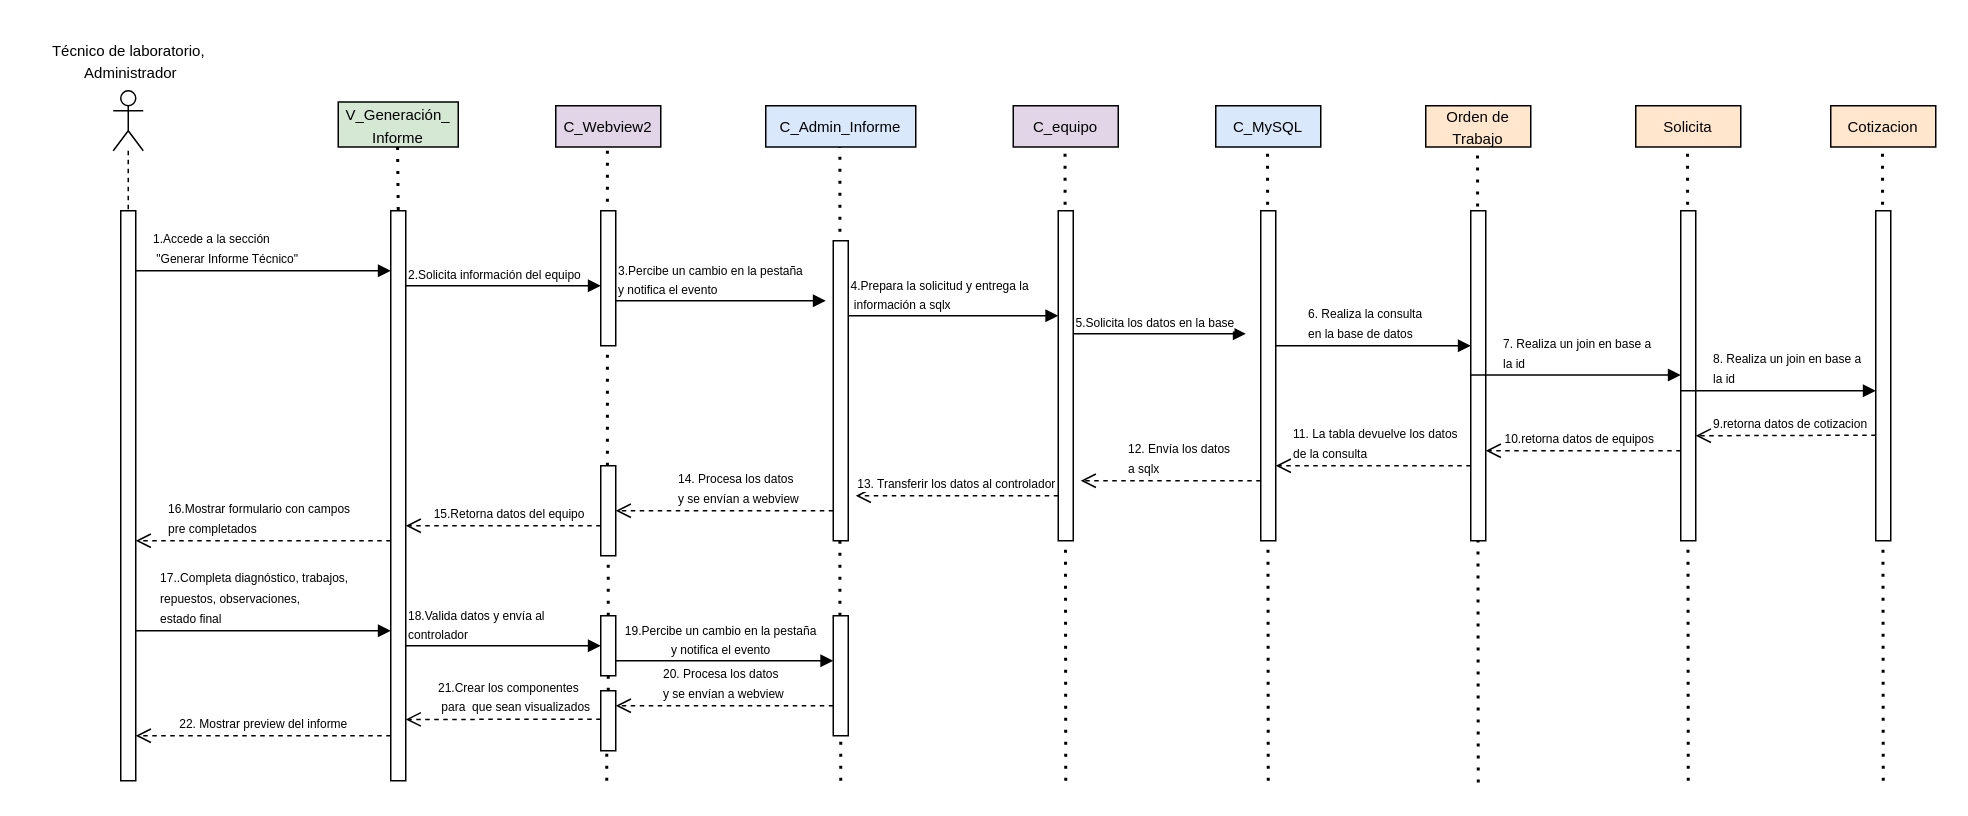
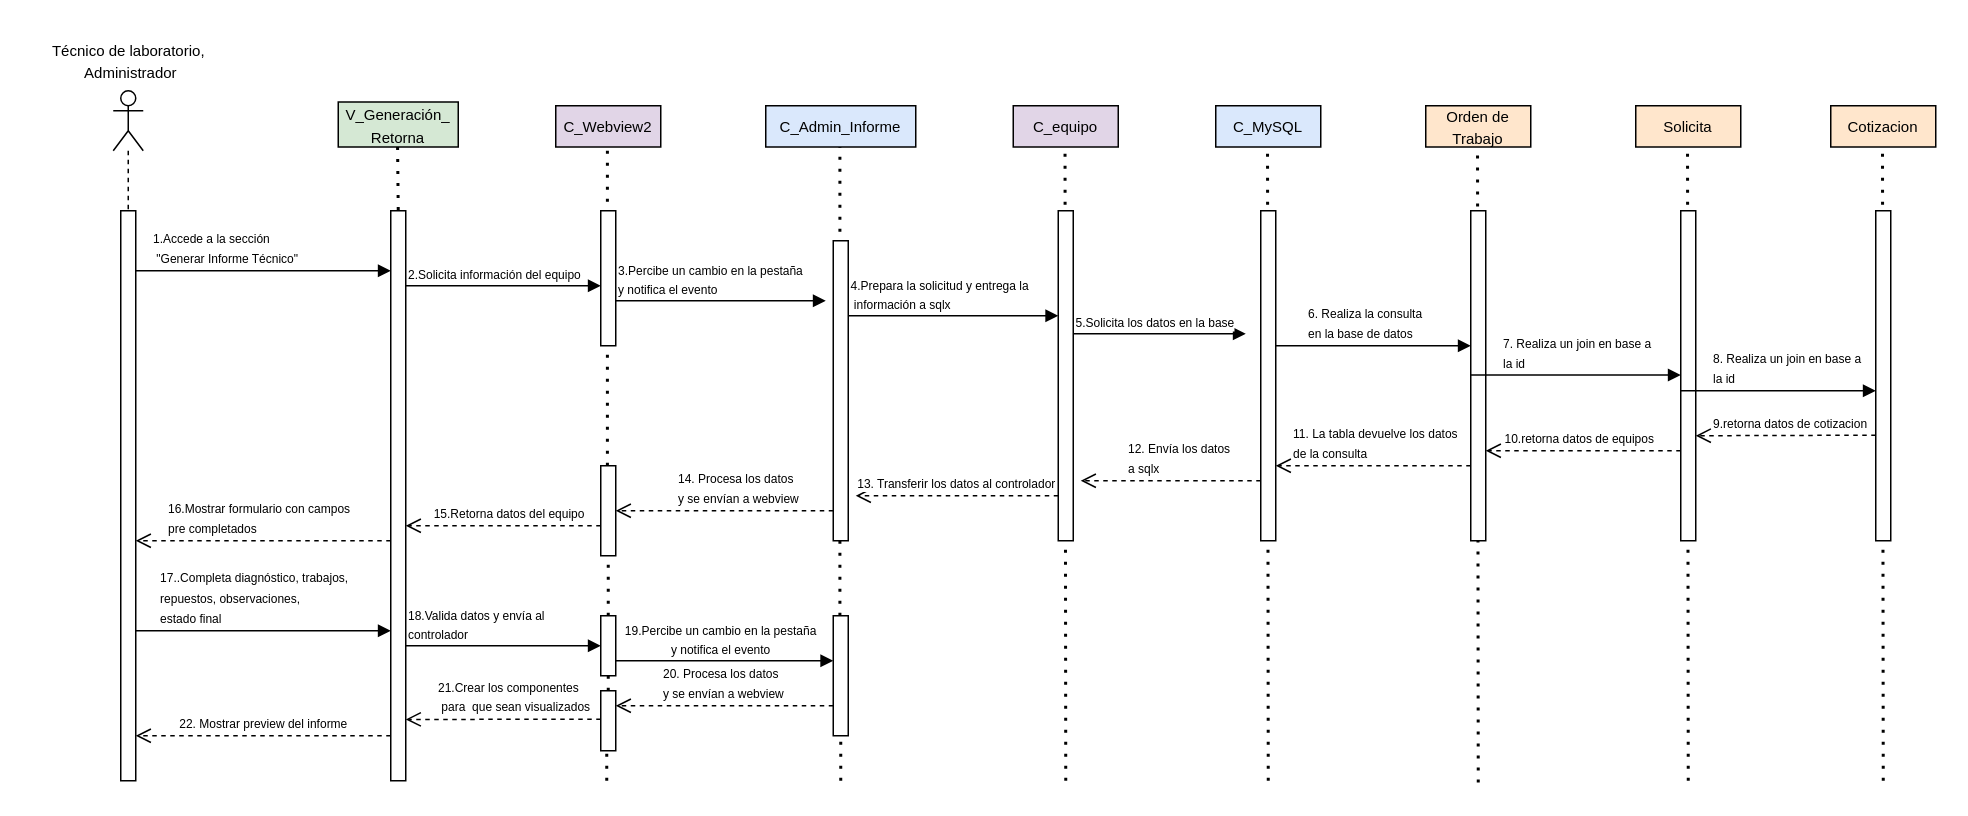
(398, 125) -> (398, 125)
